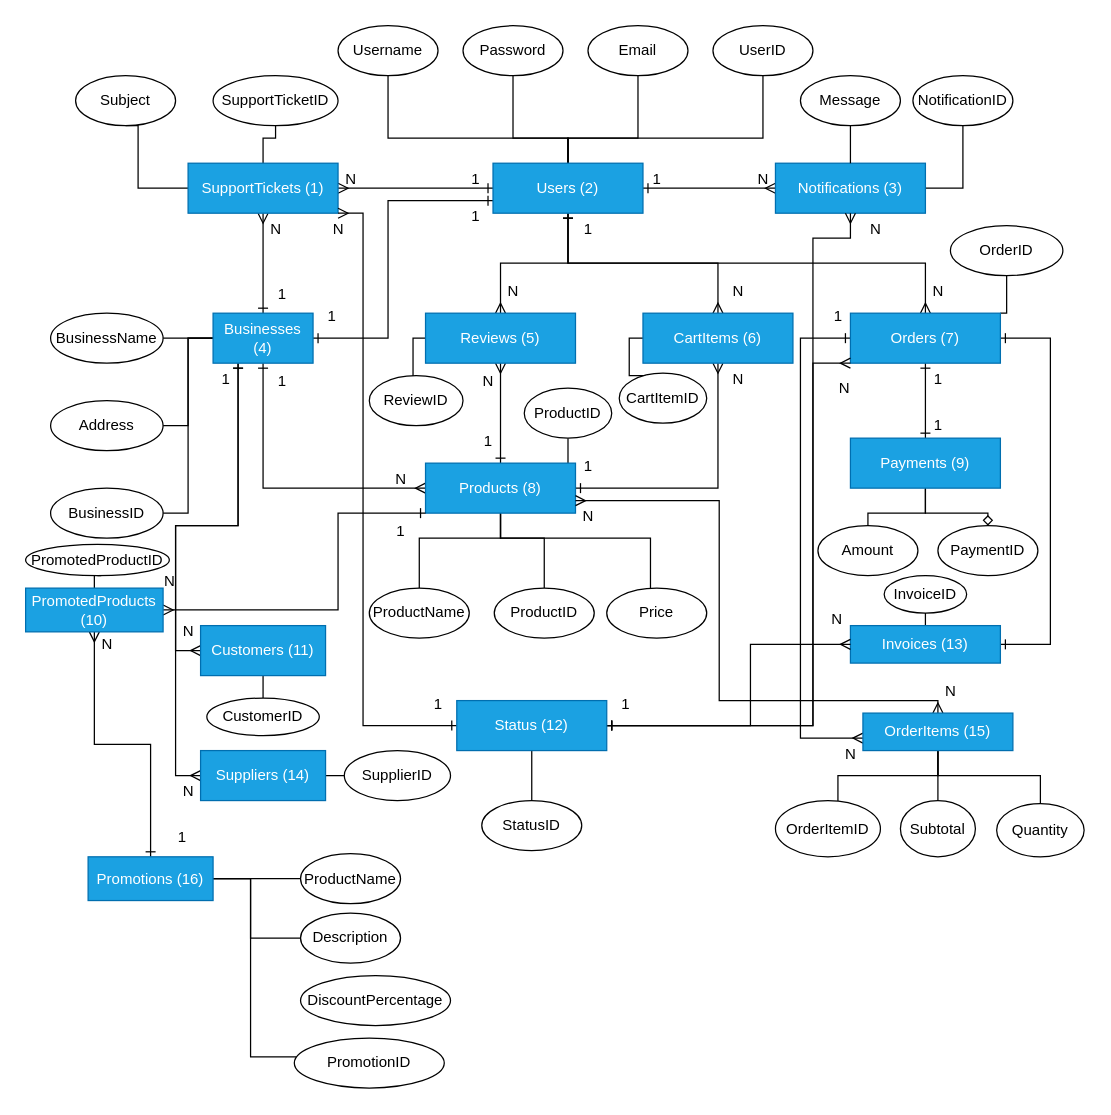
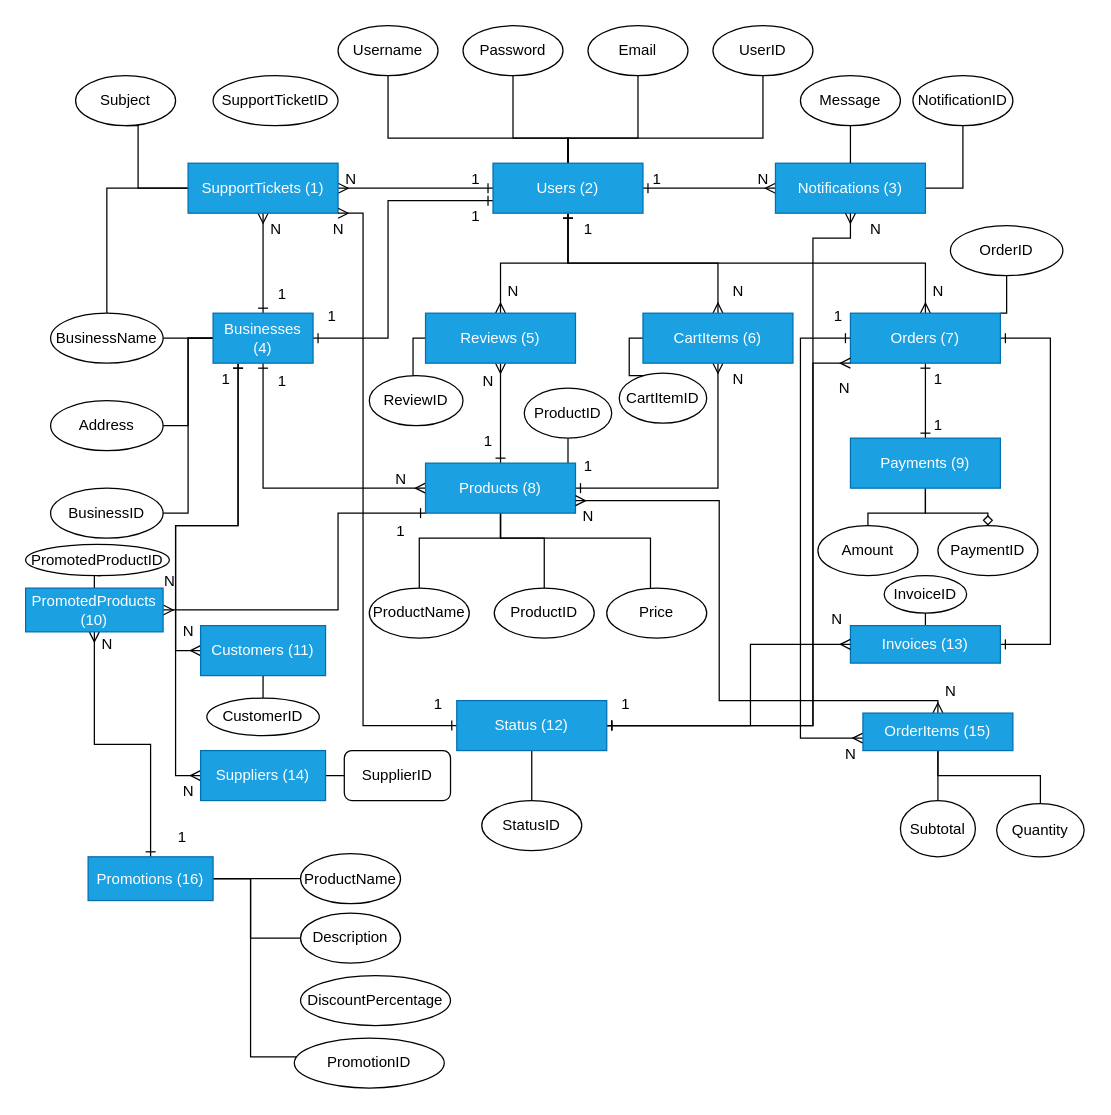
(263, 139) -> (107, 236)
(398, 776) -> (398, 776)
(875, 776) -> none
(828, 829) -> none
